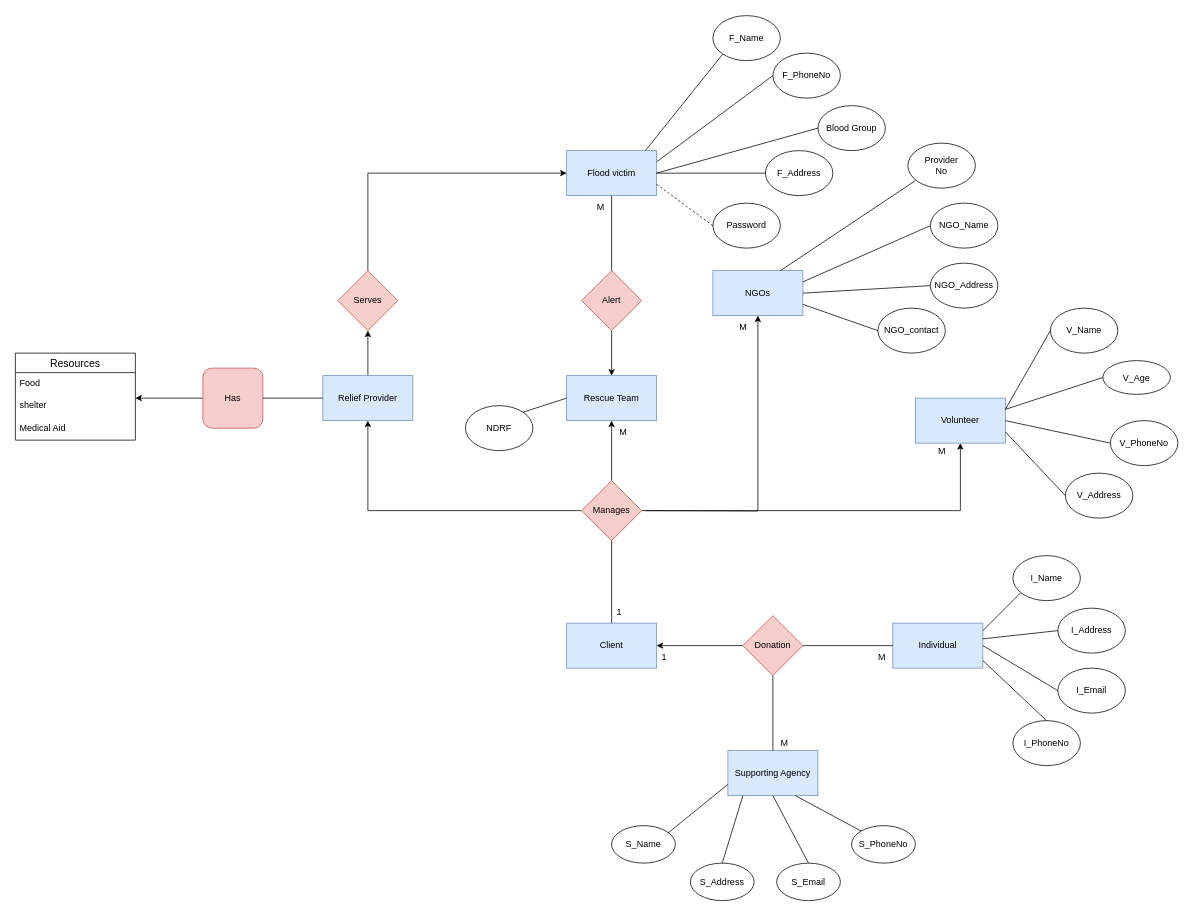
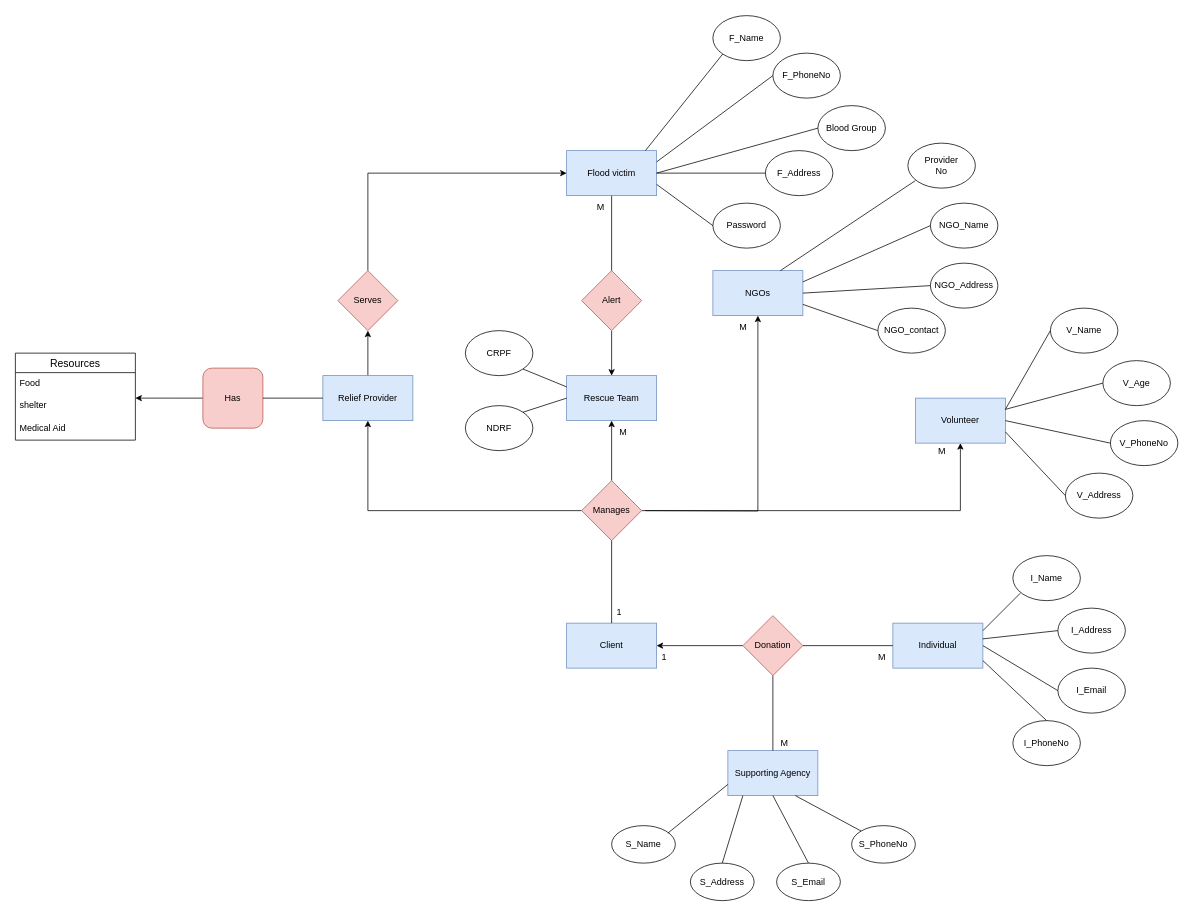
(684, 204) -> (684, 204)
none -> (499, 353)
(1137, 377) -> (1137, 383)
none -> (545, 378)
